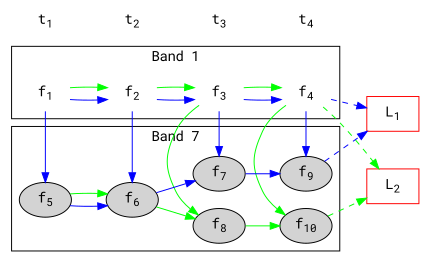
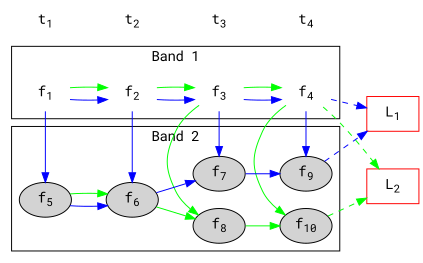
(176, 138) -> (176, 138)
